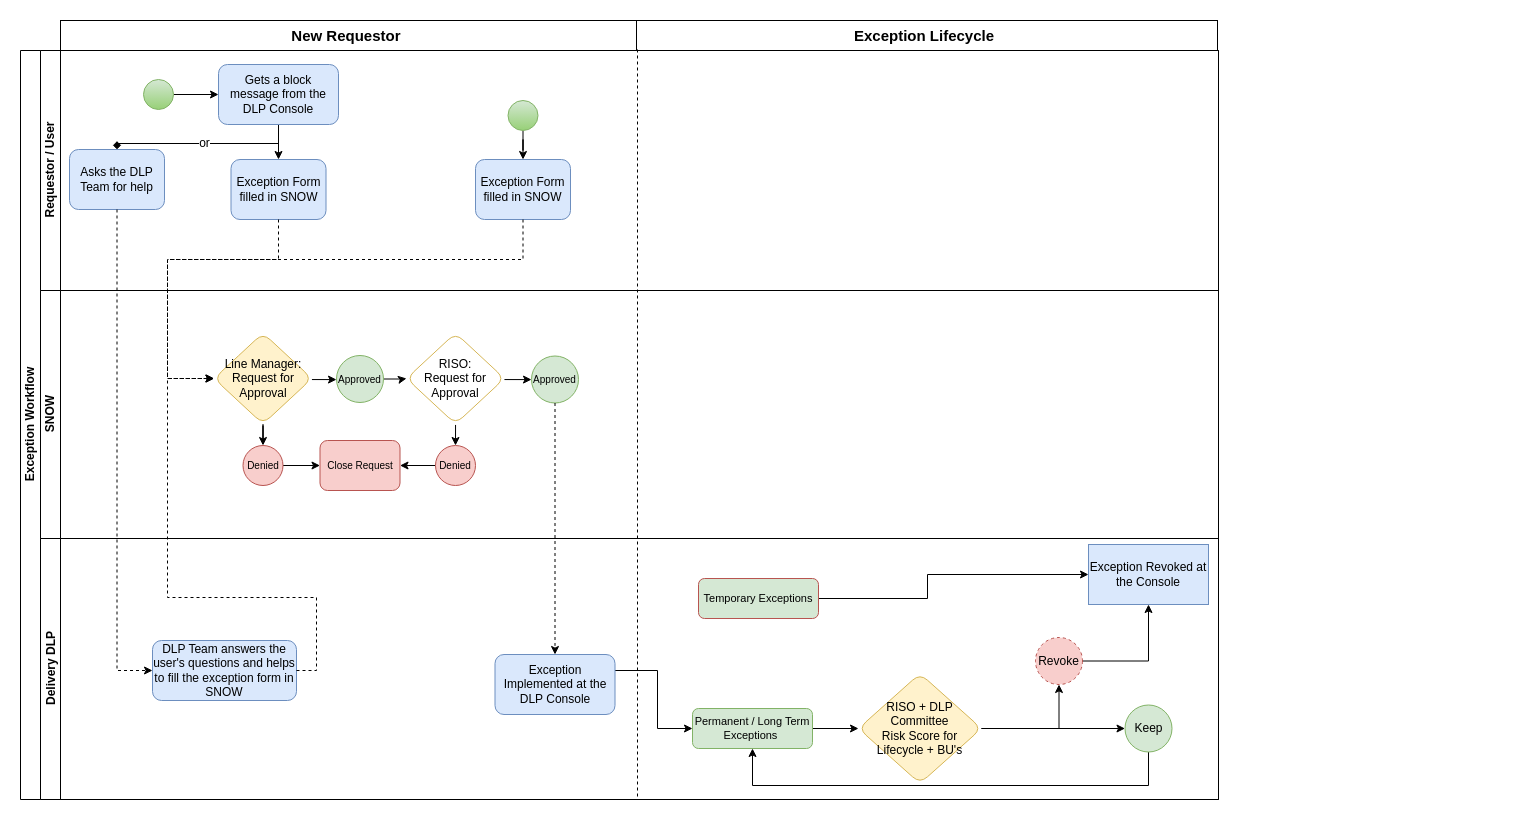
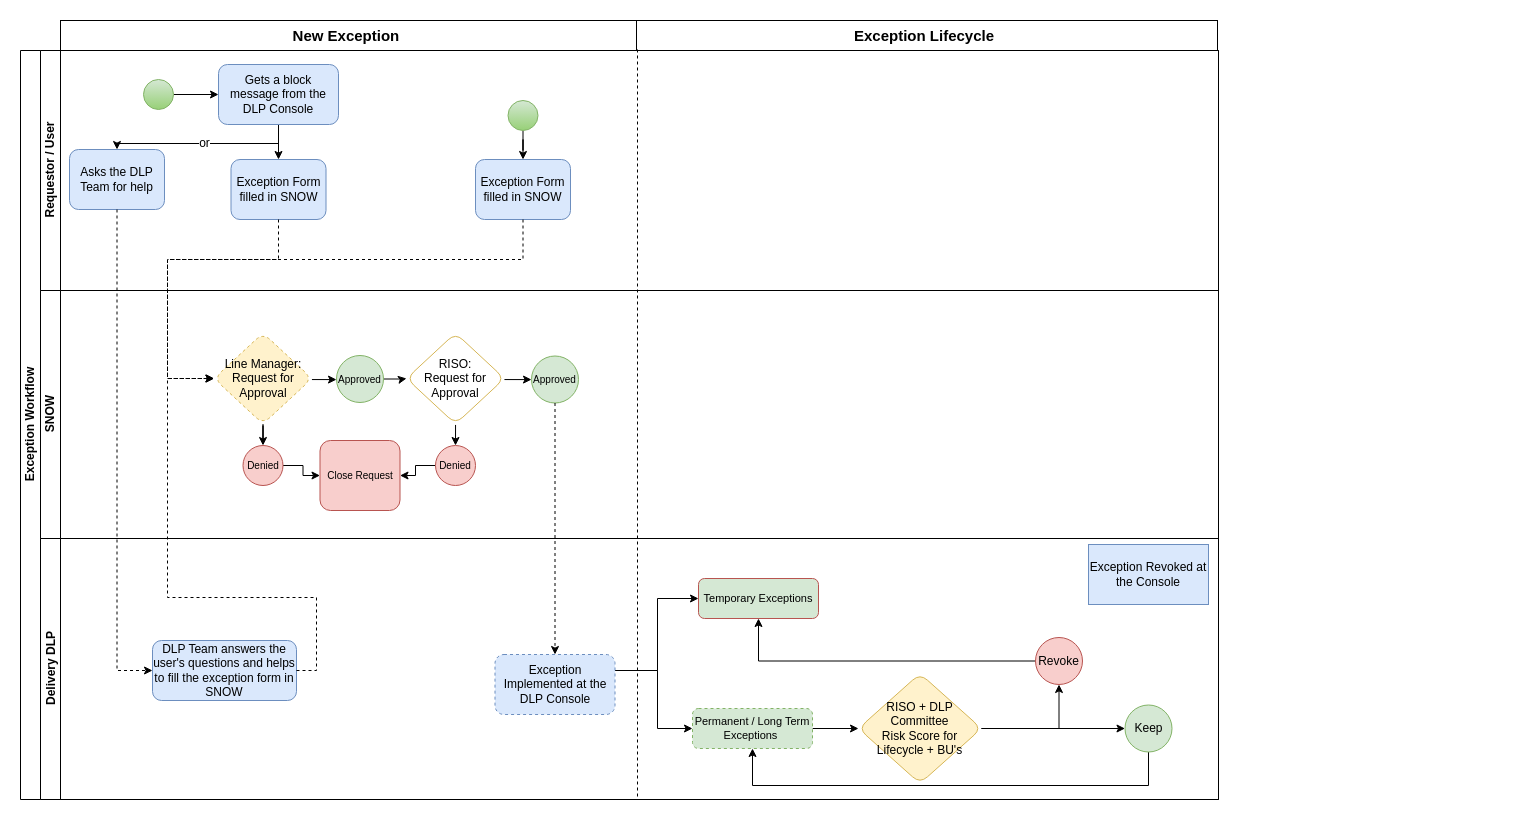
(349, 36) -> (349, 36)
(119, 144) -> (119, 144)
(263, 379) -> (263, 379)
(360, 466) -> (360, 476)
(938, 575) -> none
none -> (658, 617)
(1059, 661) -> (1059, 661)
(1141, 661) -> (880, 661)
(555, 685) -> (555, 685)
(753, 729) -> (753, 729)
